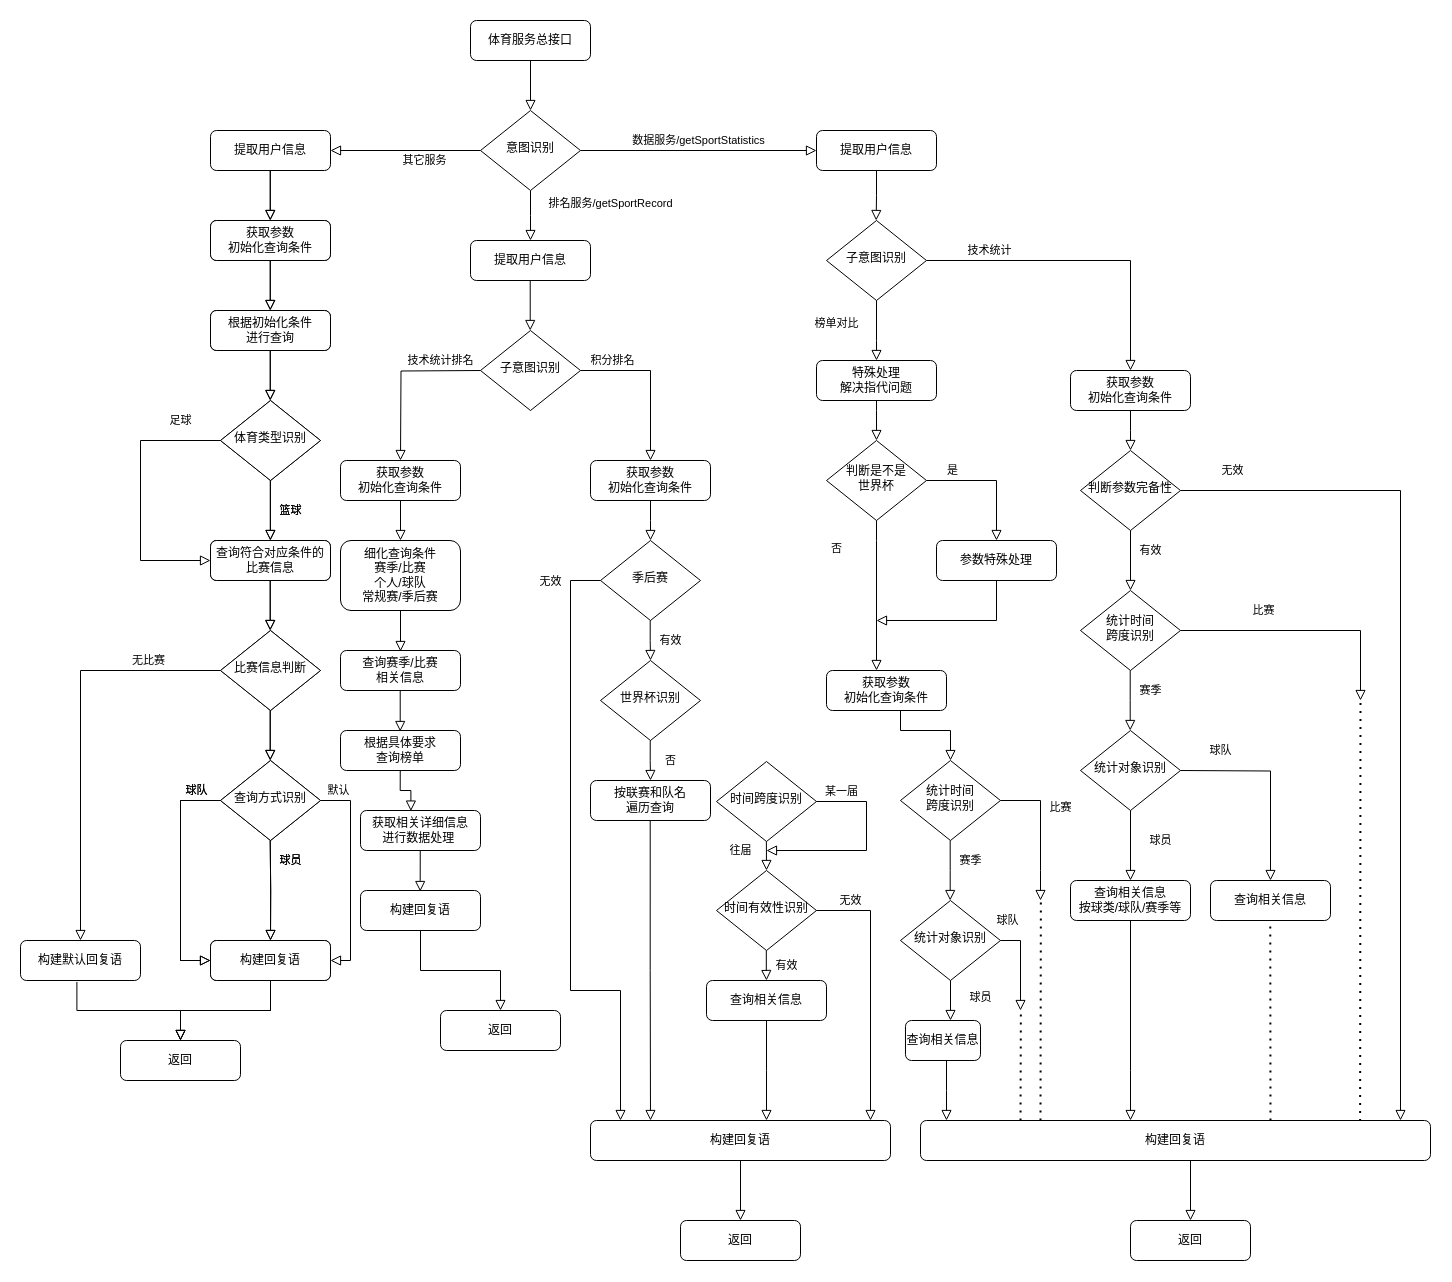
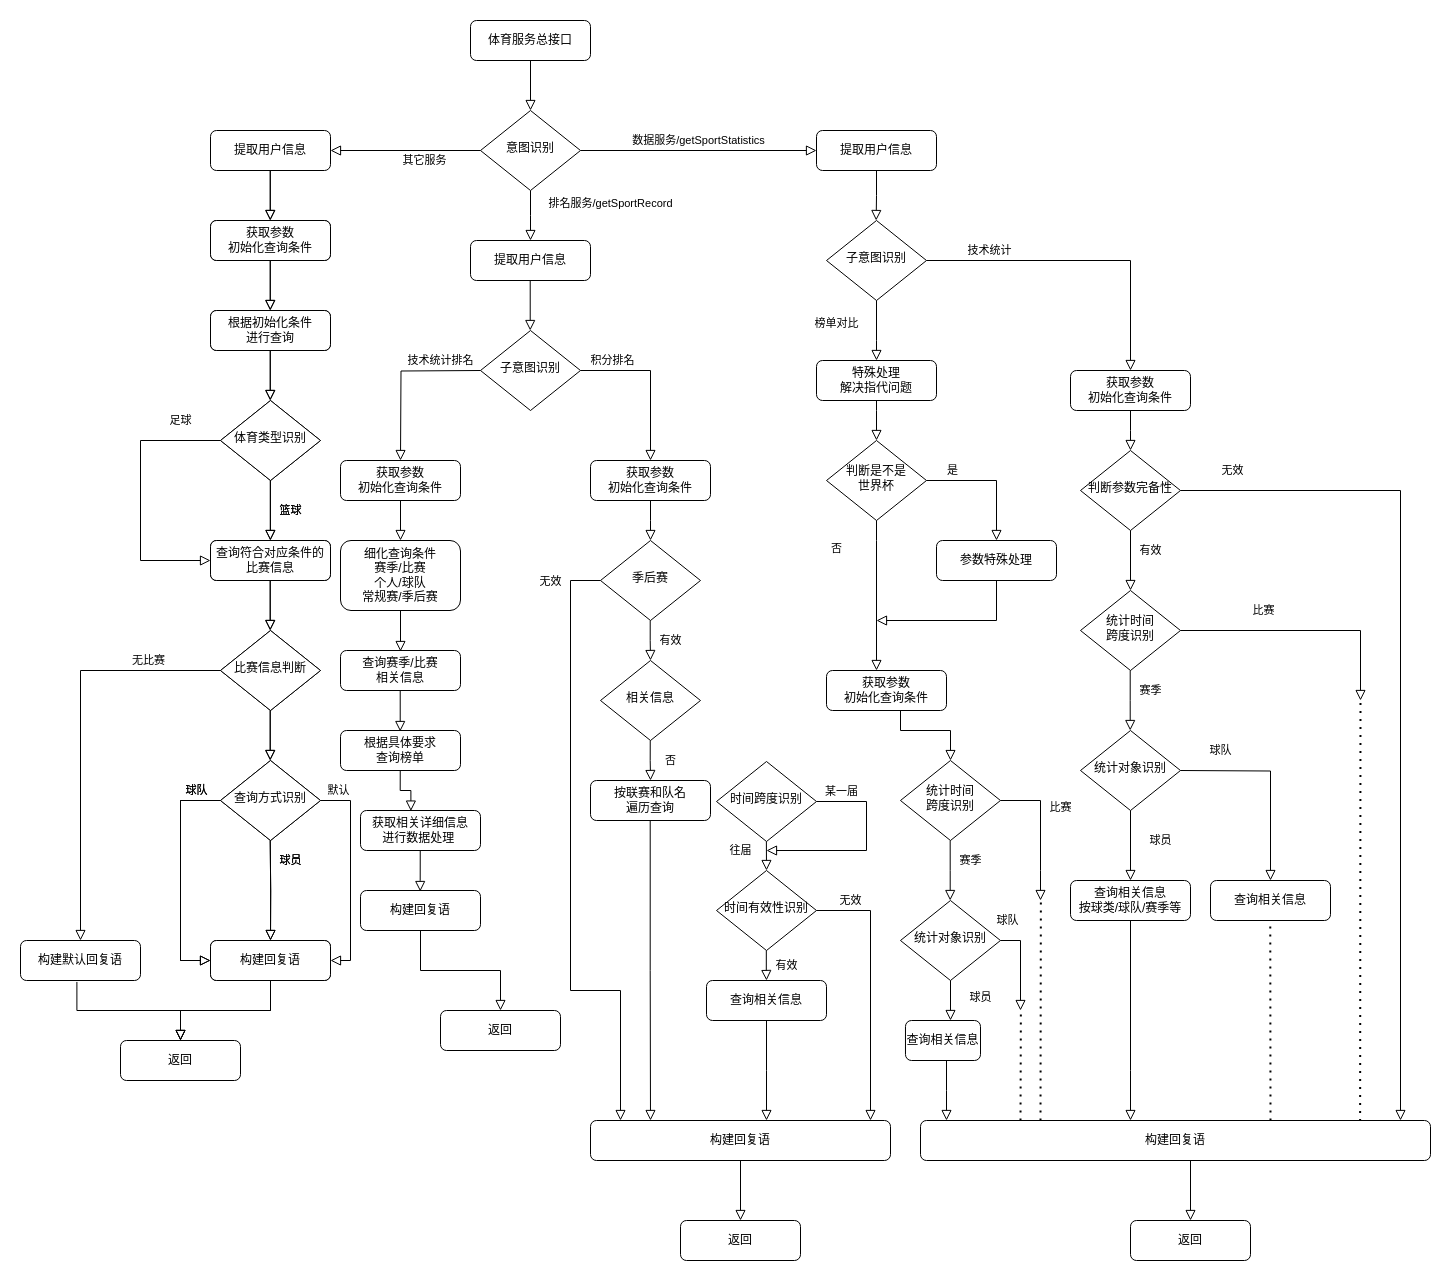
(651, 699) -> (651, 699)
